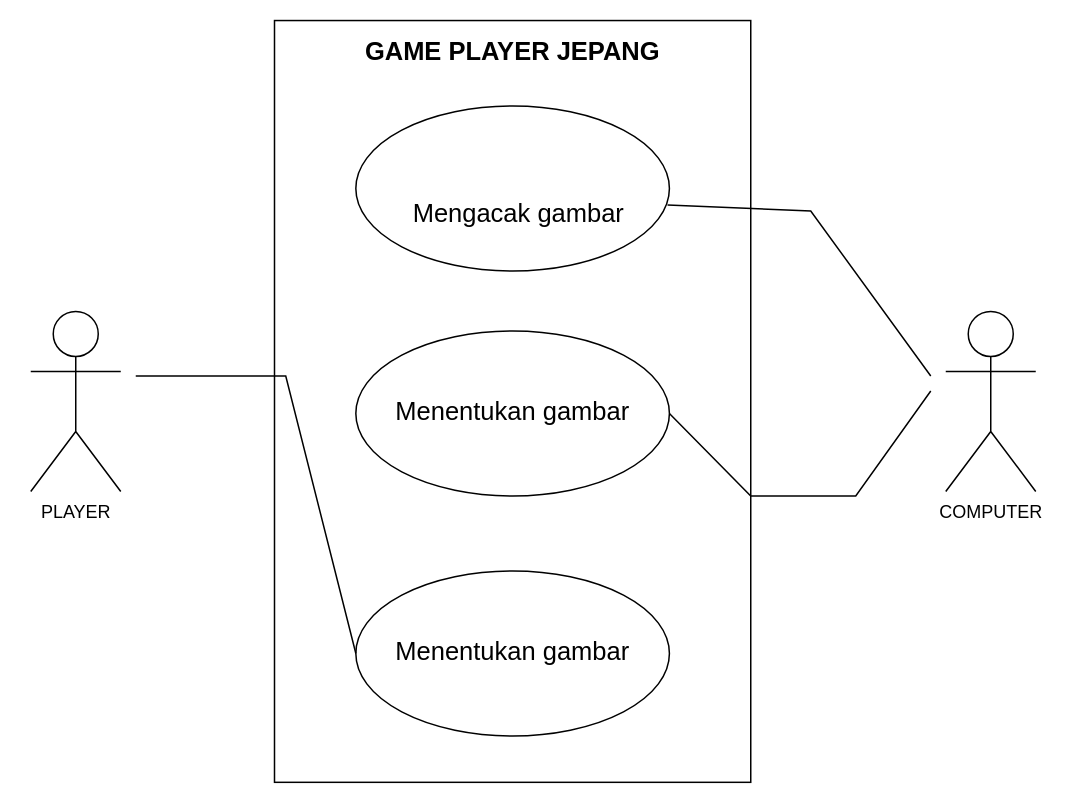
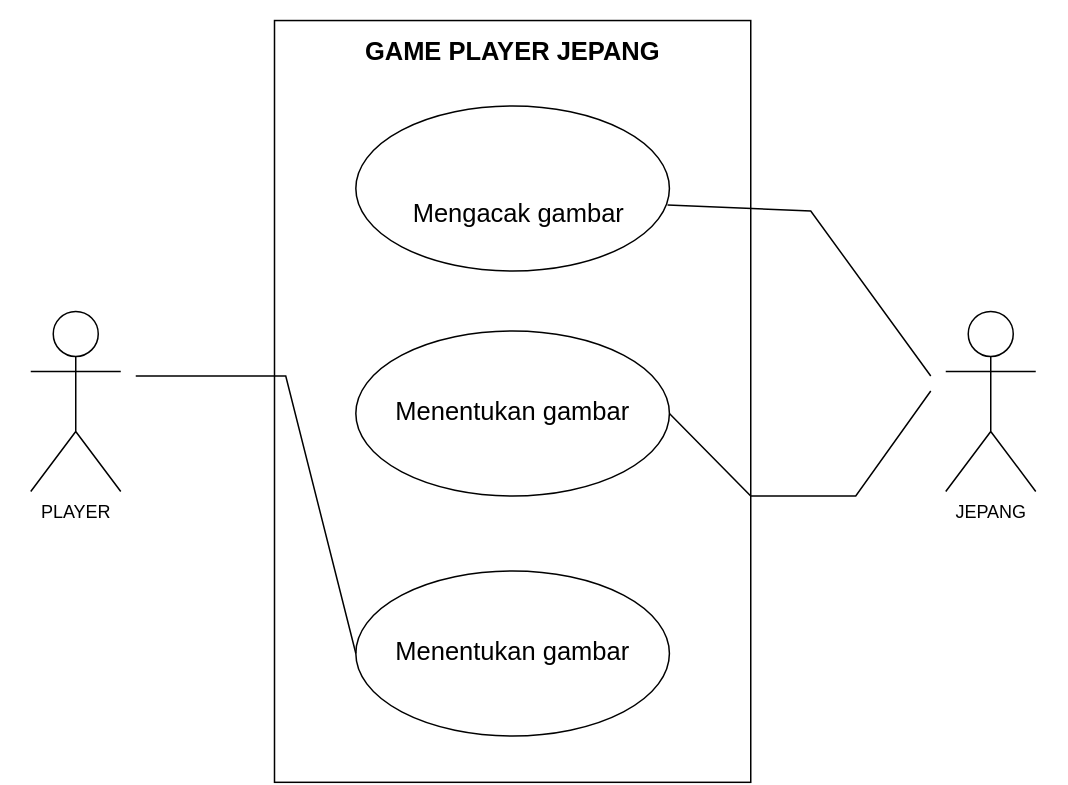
(992, 513) -> (992, 513)
